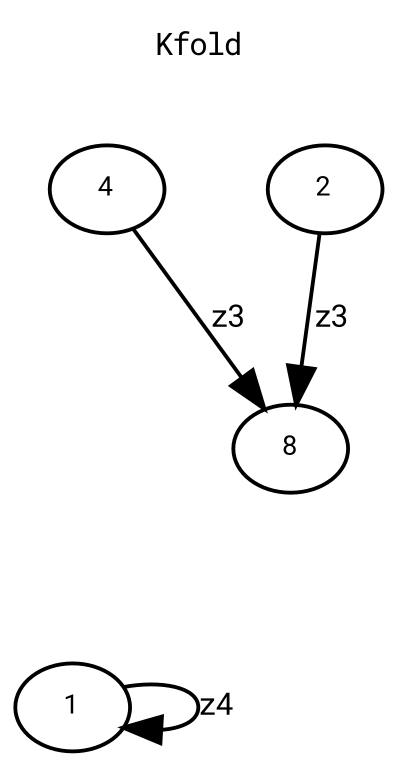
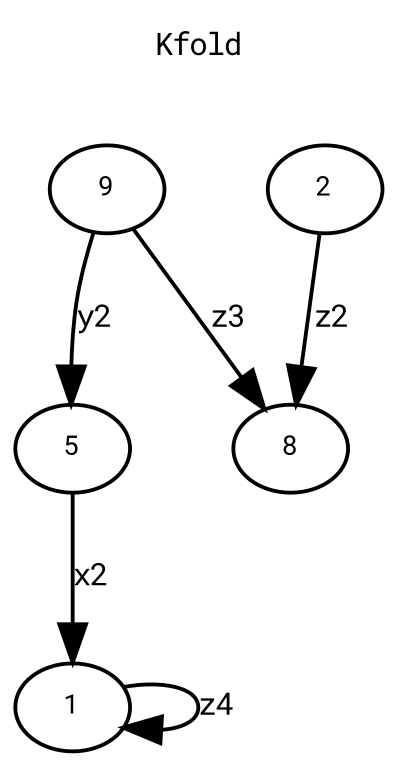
(107, 189) -> (107, 189)
(333, 319) -> (333, 319)
none -> (73, 449)
